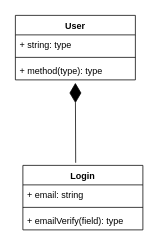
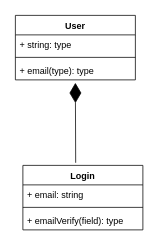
(66, 71) -> (62, 71)
